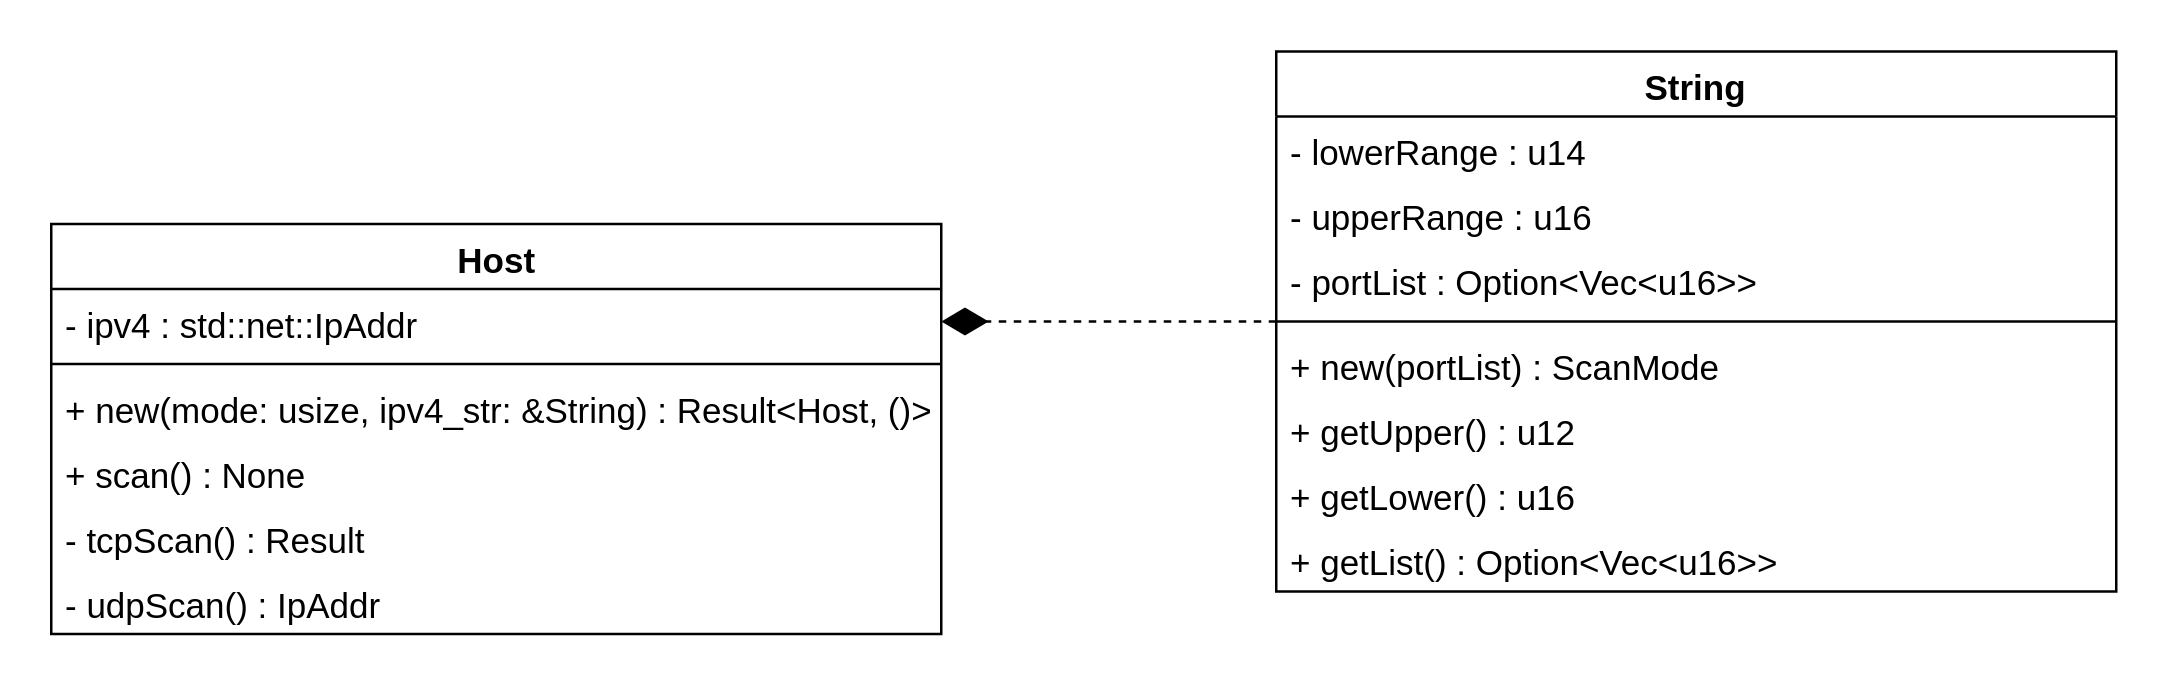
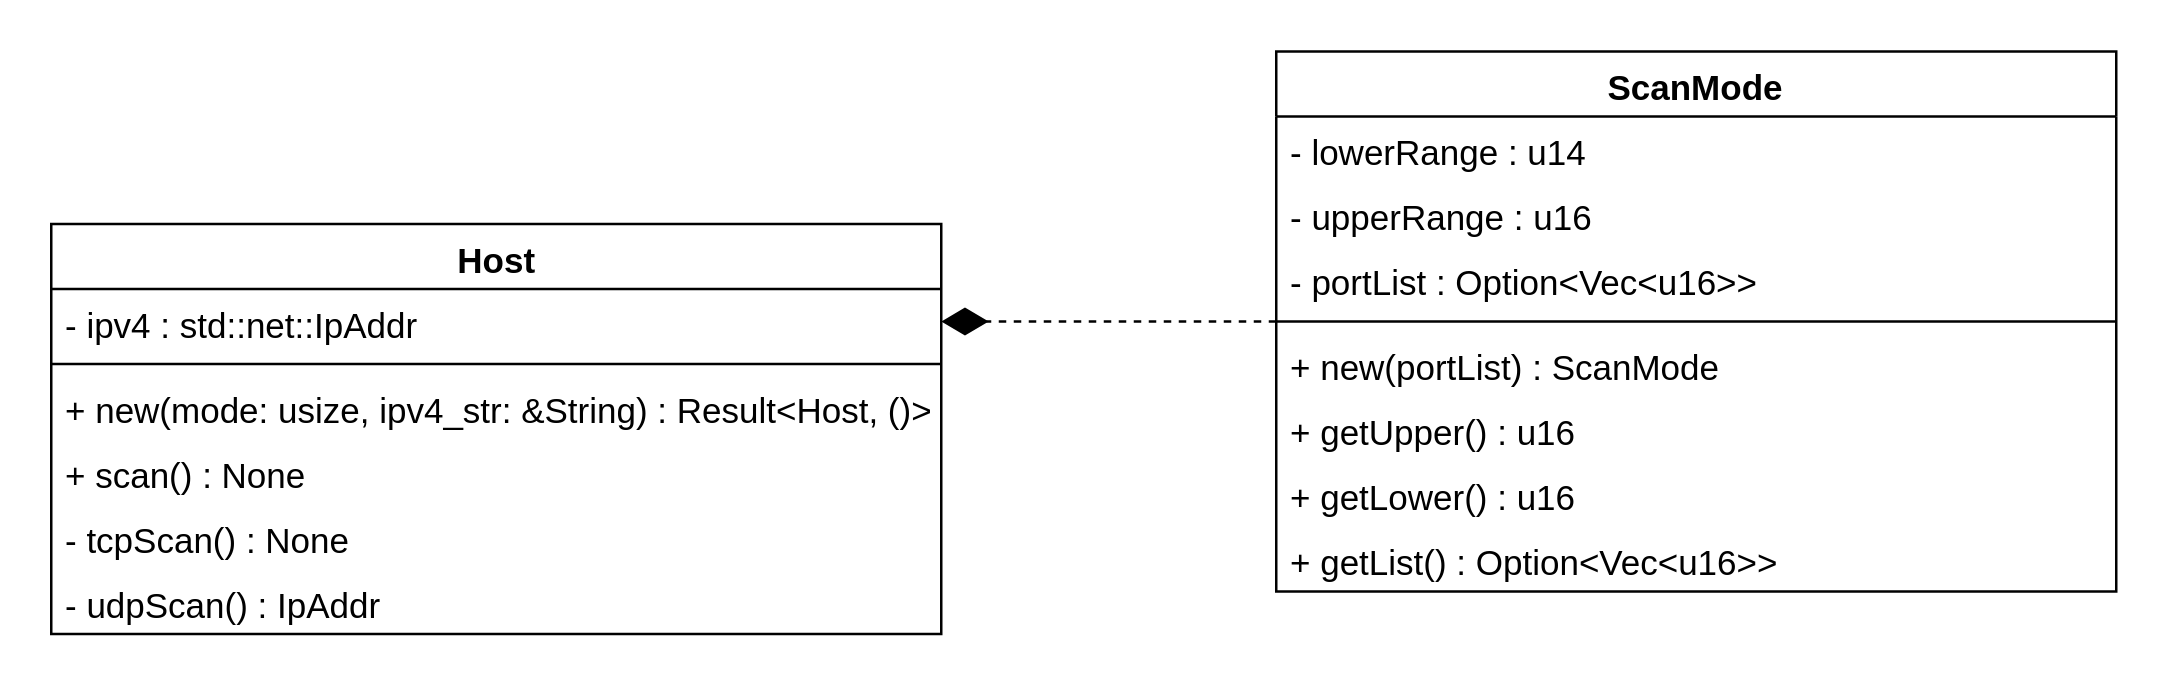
(1695, 88) -> (1695, 88)
(1448, 433) -> (1448, 433)
(240, 542) -> (224, 542)
